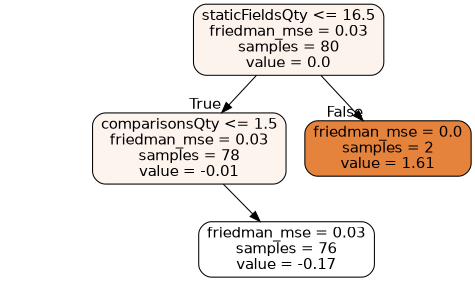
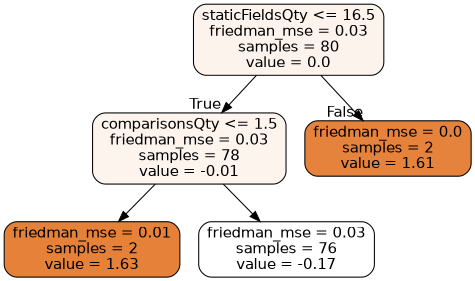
none -> (92, 249)
